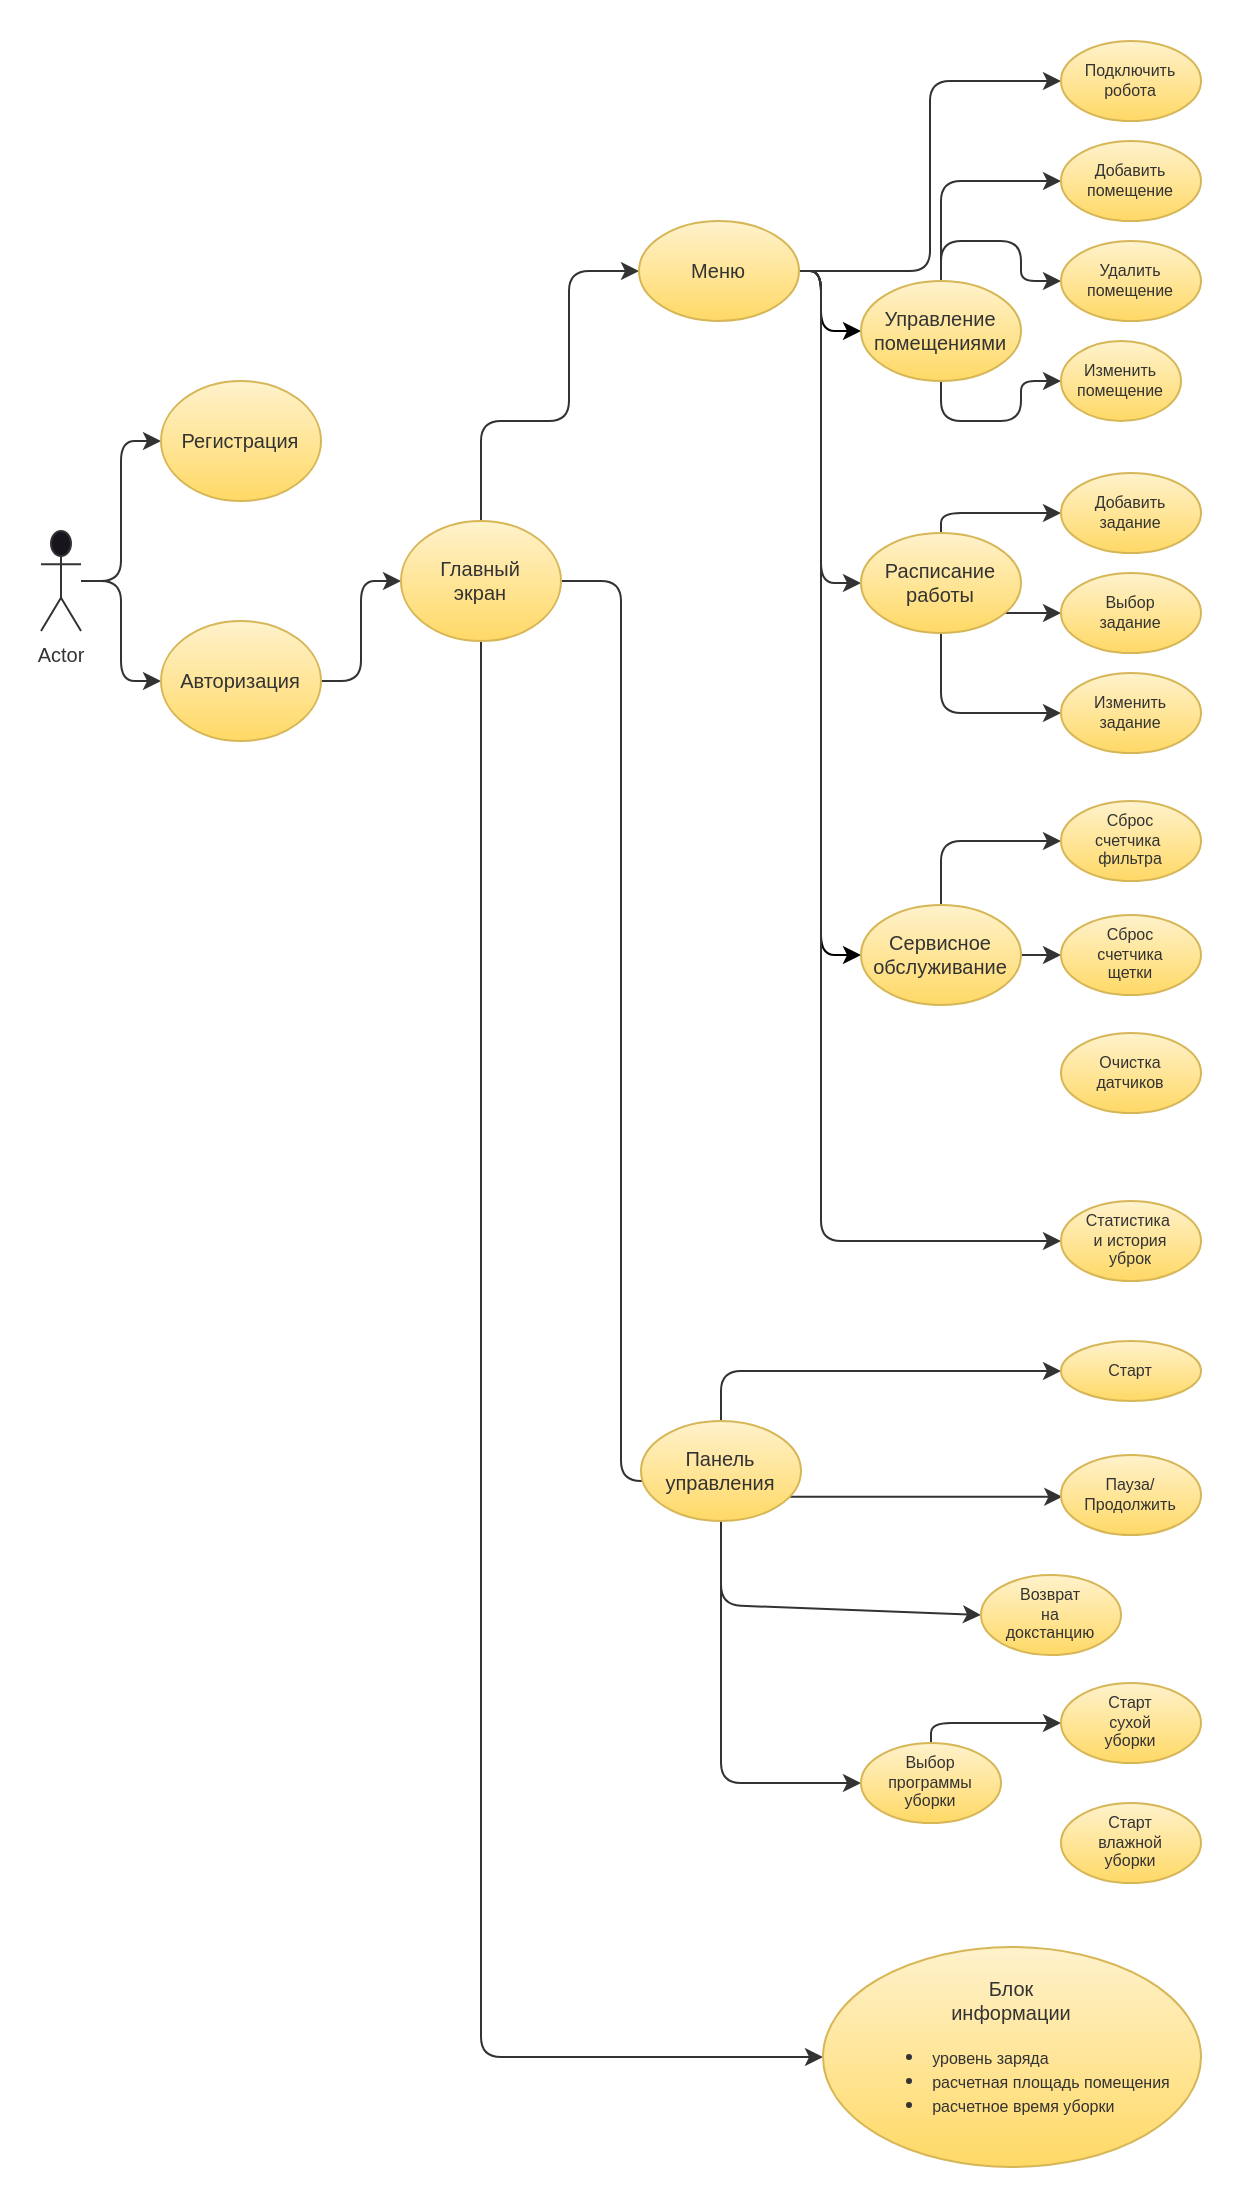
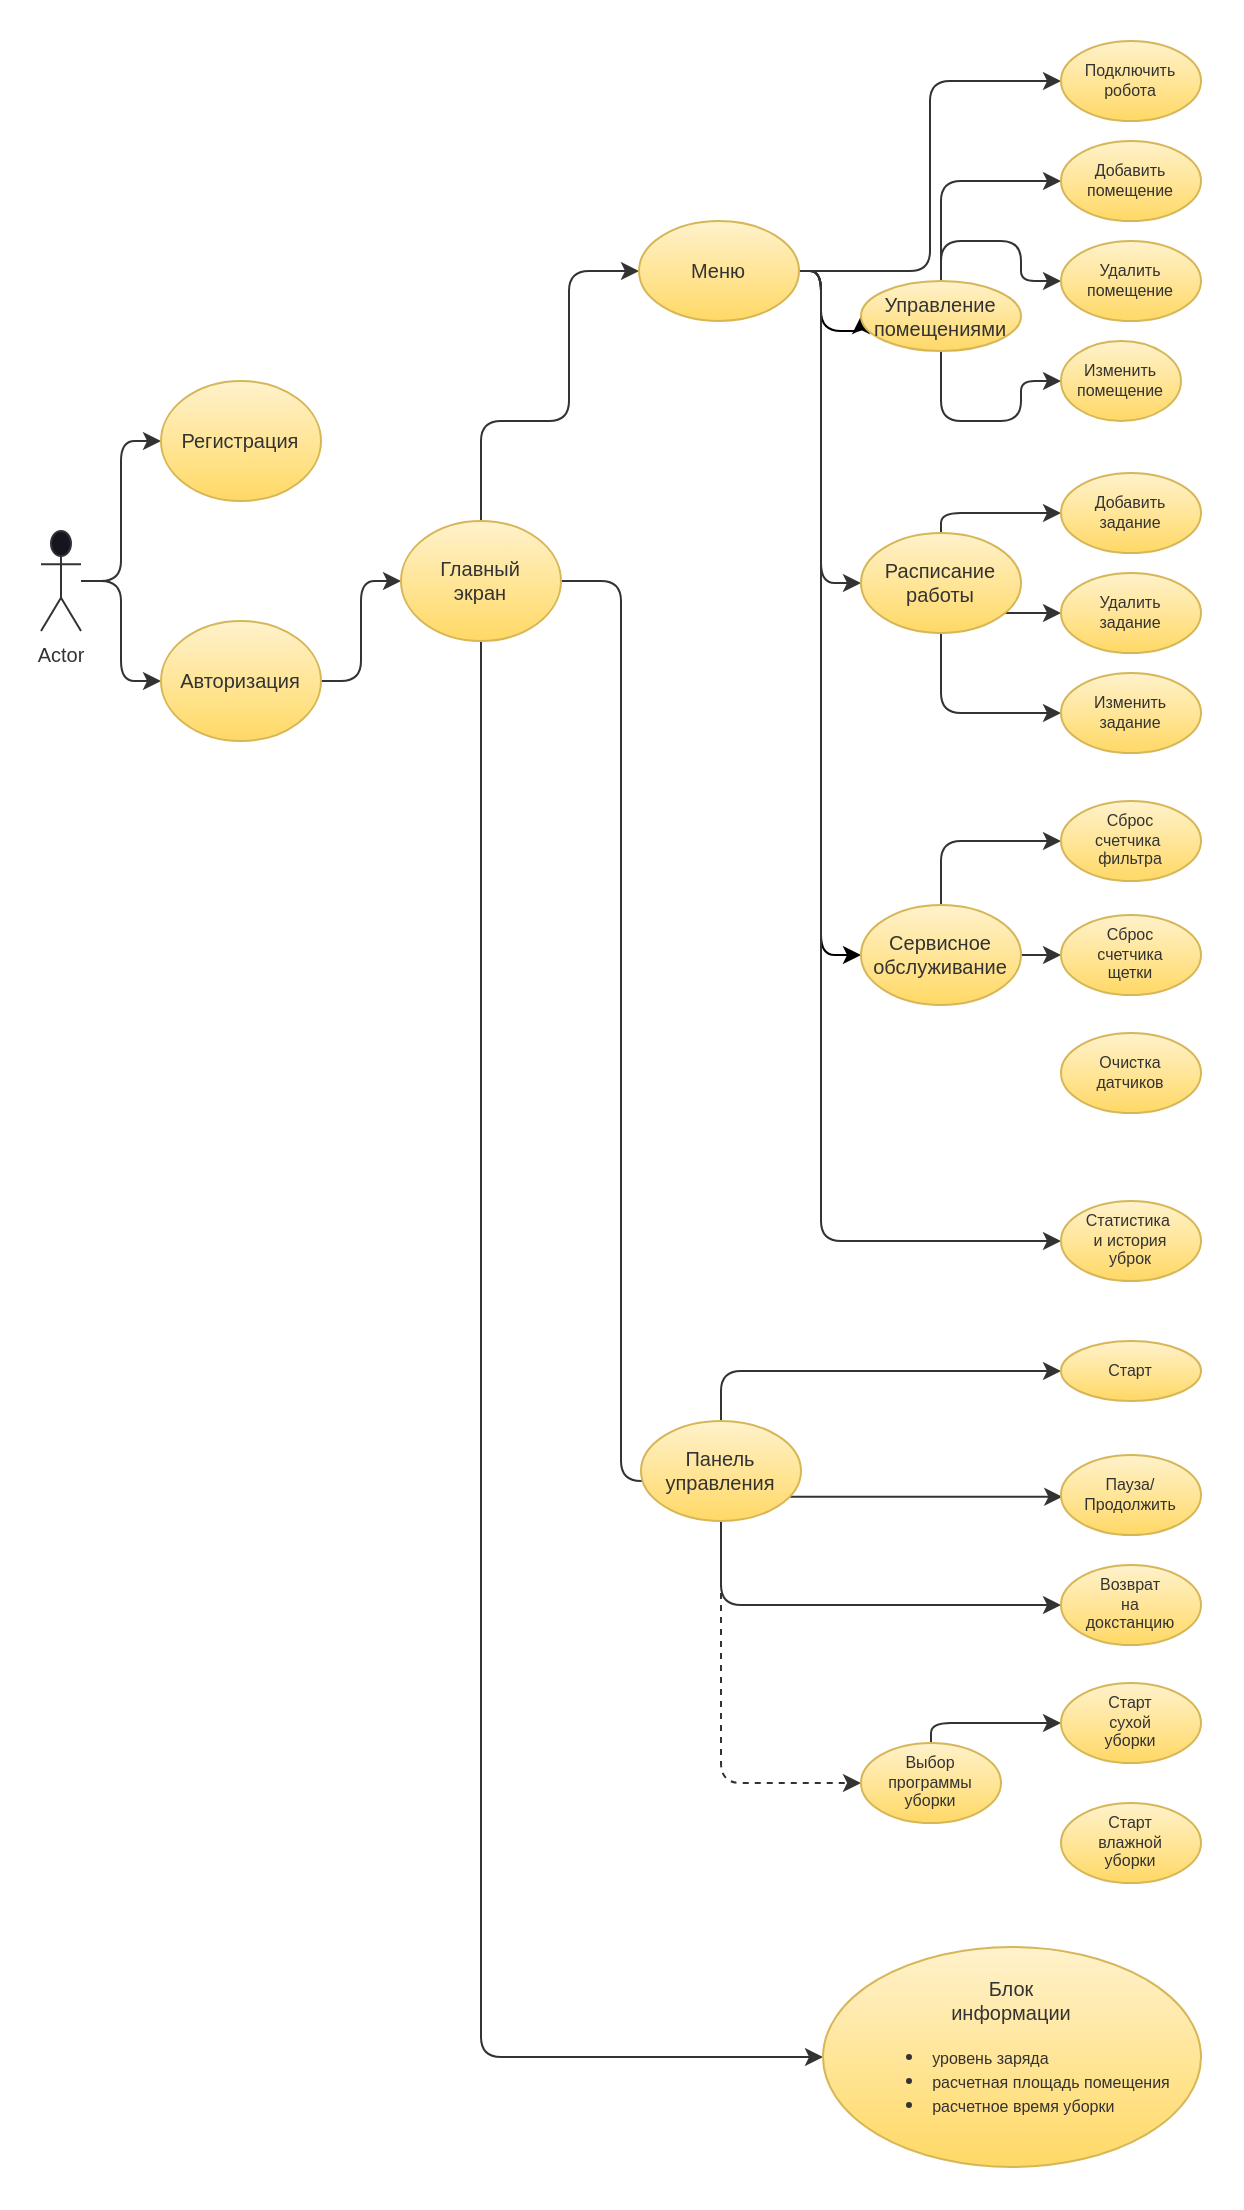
(941, 331) -> (941, 316)
(1131, 613) -> (1131, 613)
(1051, 1615) -> (1131, 1605)
(721, 1747) -> (721, 1747)
